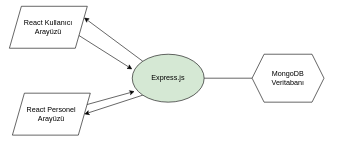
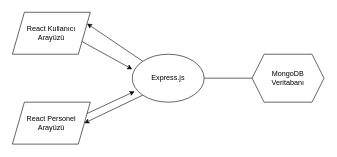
(48, 27) -> (51, 33)
(168, 78) -> (168, 78)
(51, 114) -> (51, 123)
